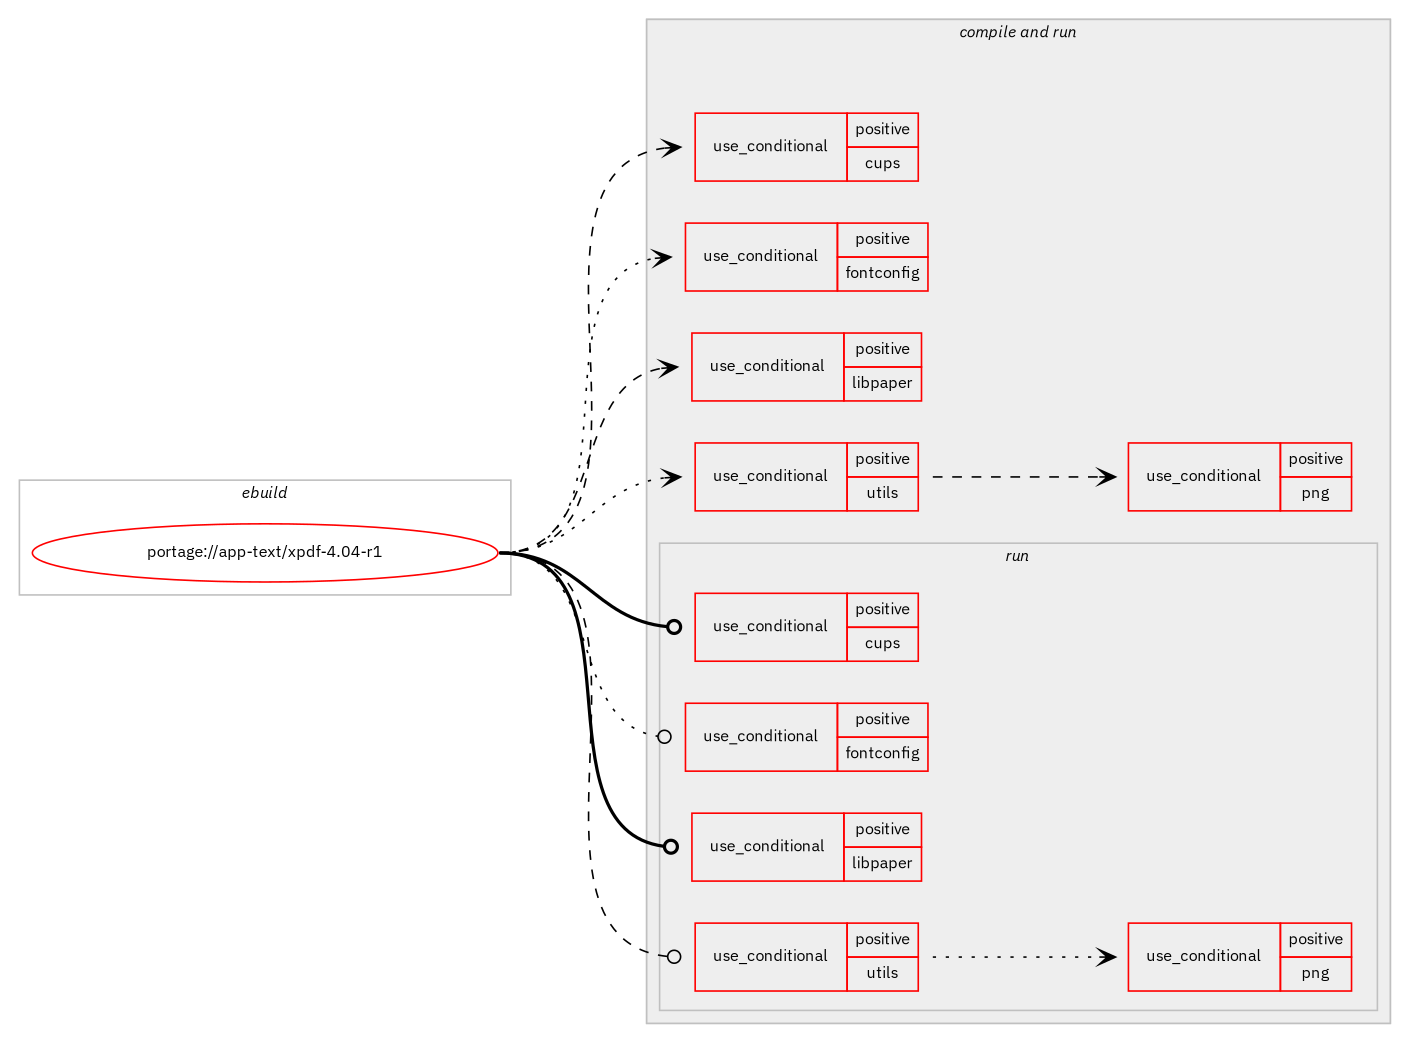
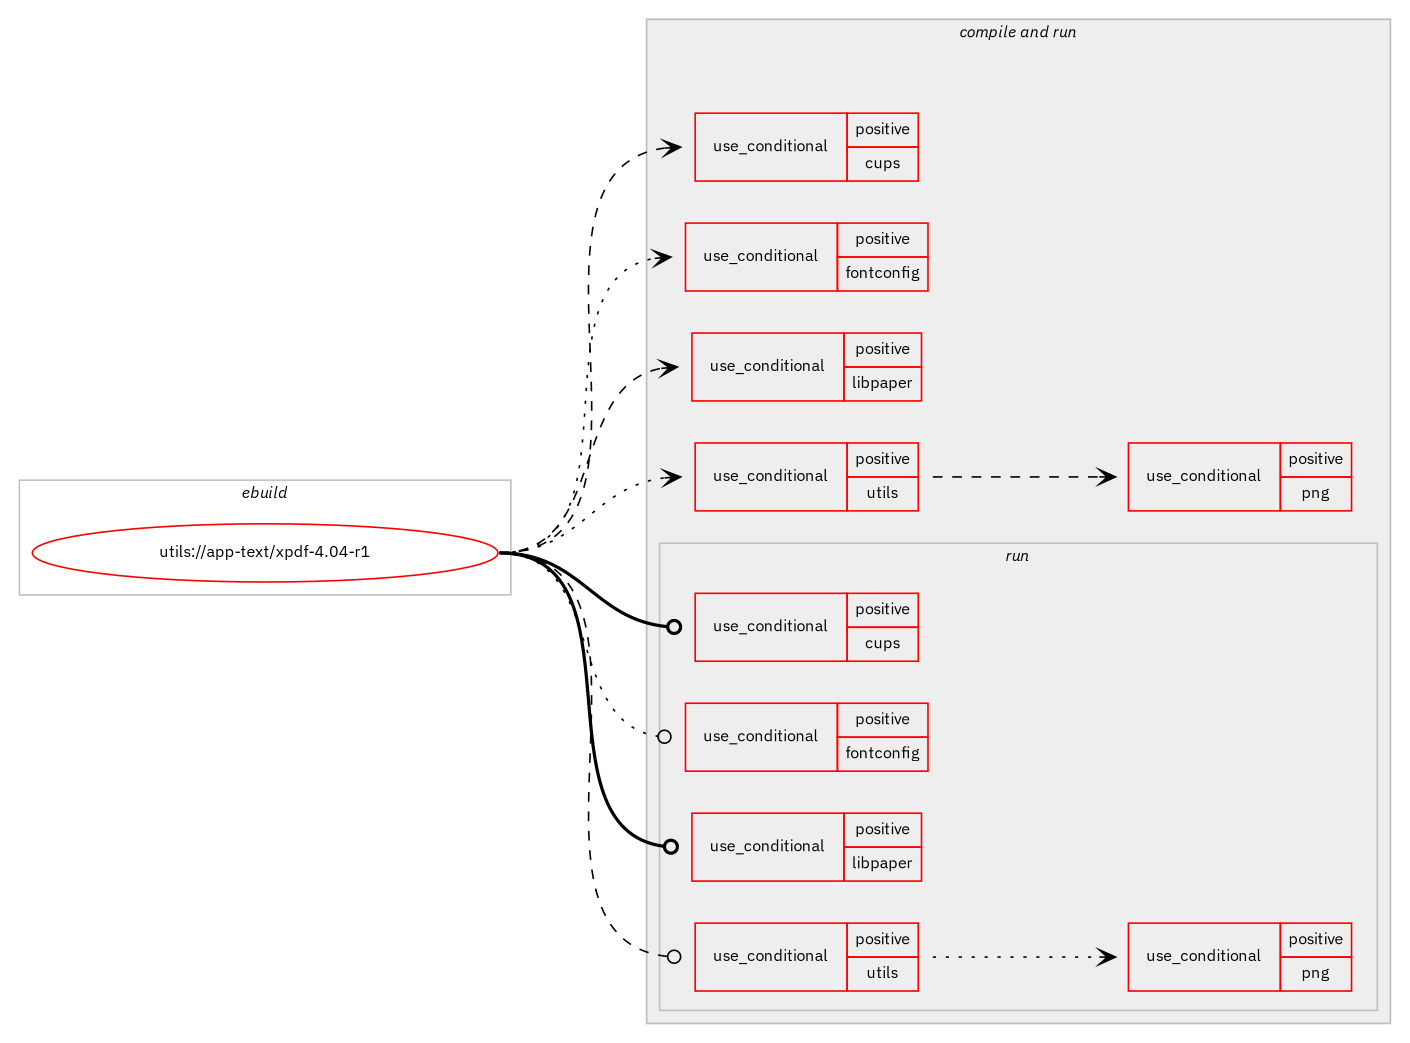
(265, 553) -> (265, 553)
